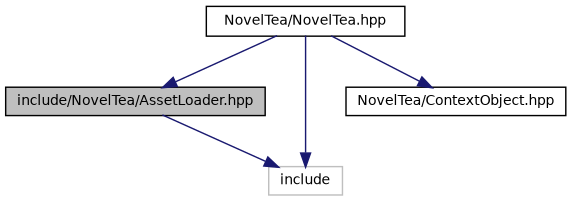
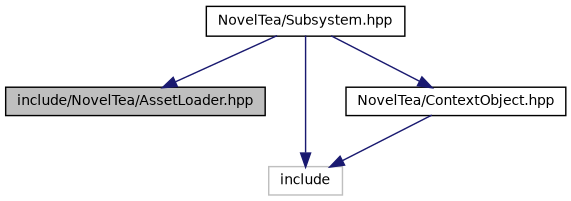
(306, 21) -> (306, 21)
(214, 138) -> (387, 138)
